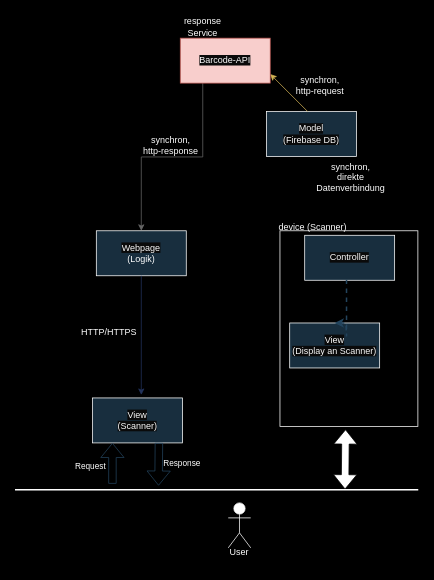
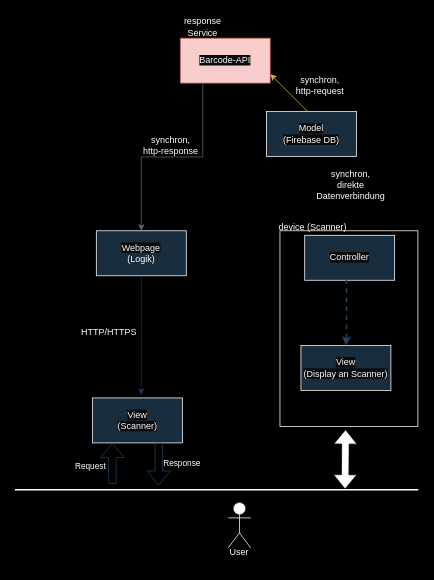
(351, 177) -> (351, 185)
(335, 345) -> (346, 368)
